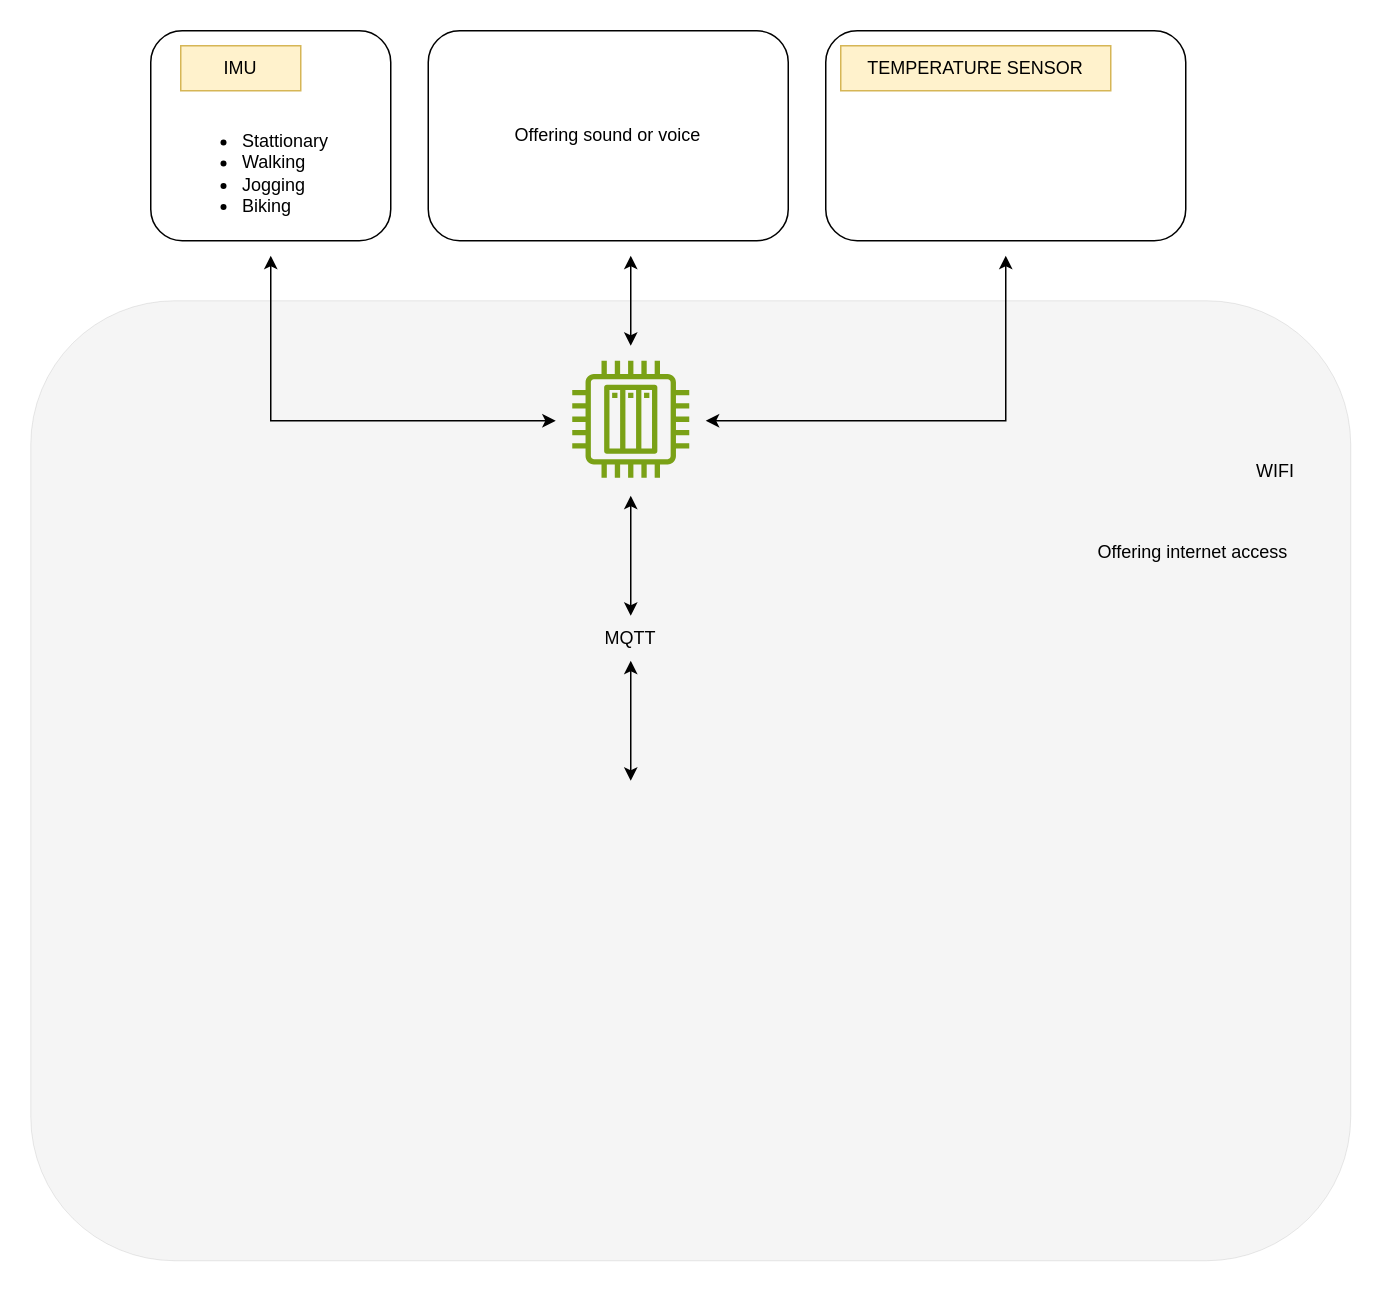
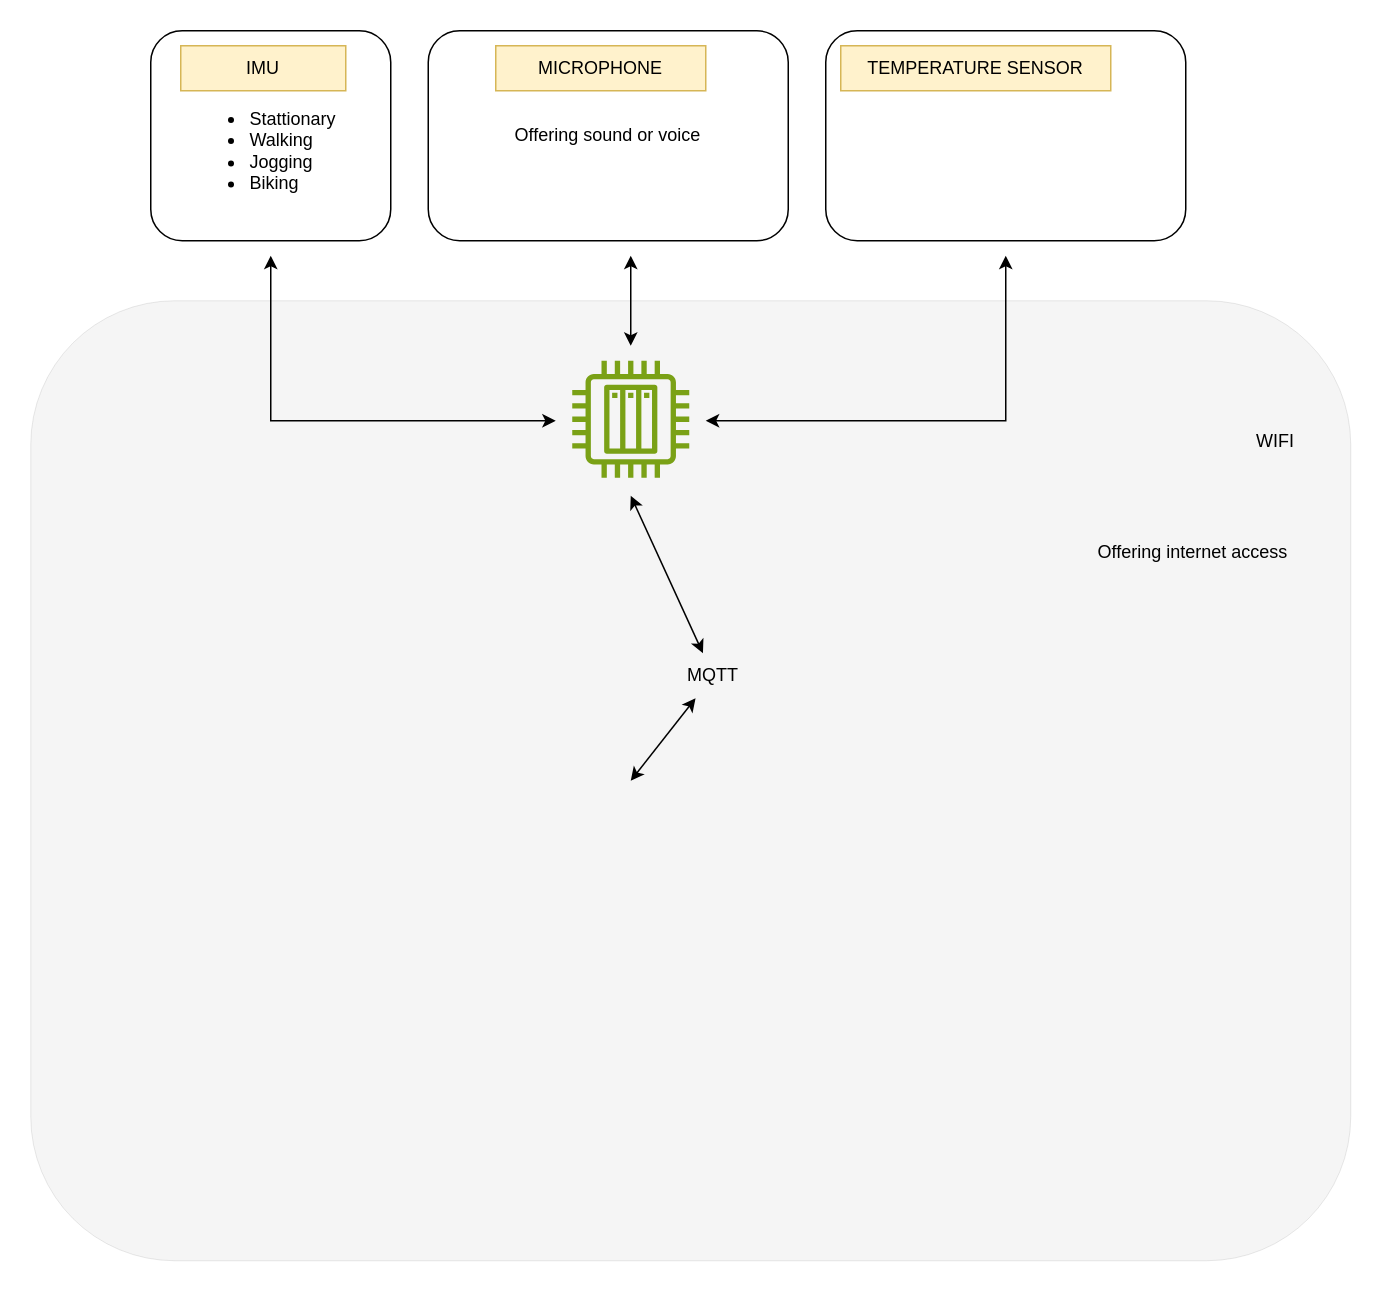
(241, 68) -> (263, 68)
none -> (601, 68)
(256, 173) -> (263, 151)
(1276, 472) -> (1276, 442)
(631, 638) -> (713, 676)
